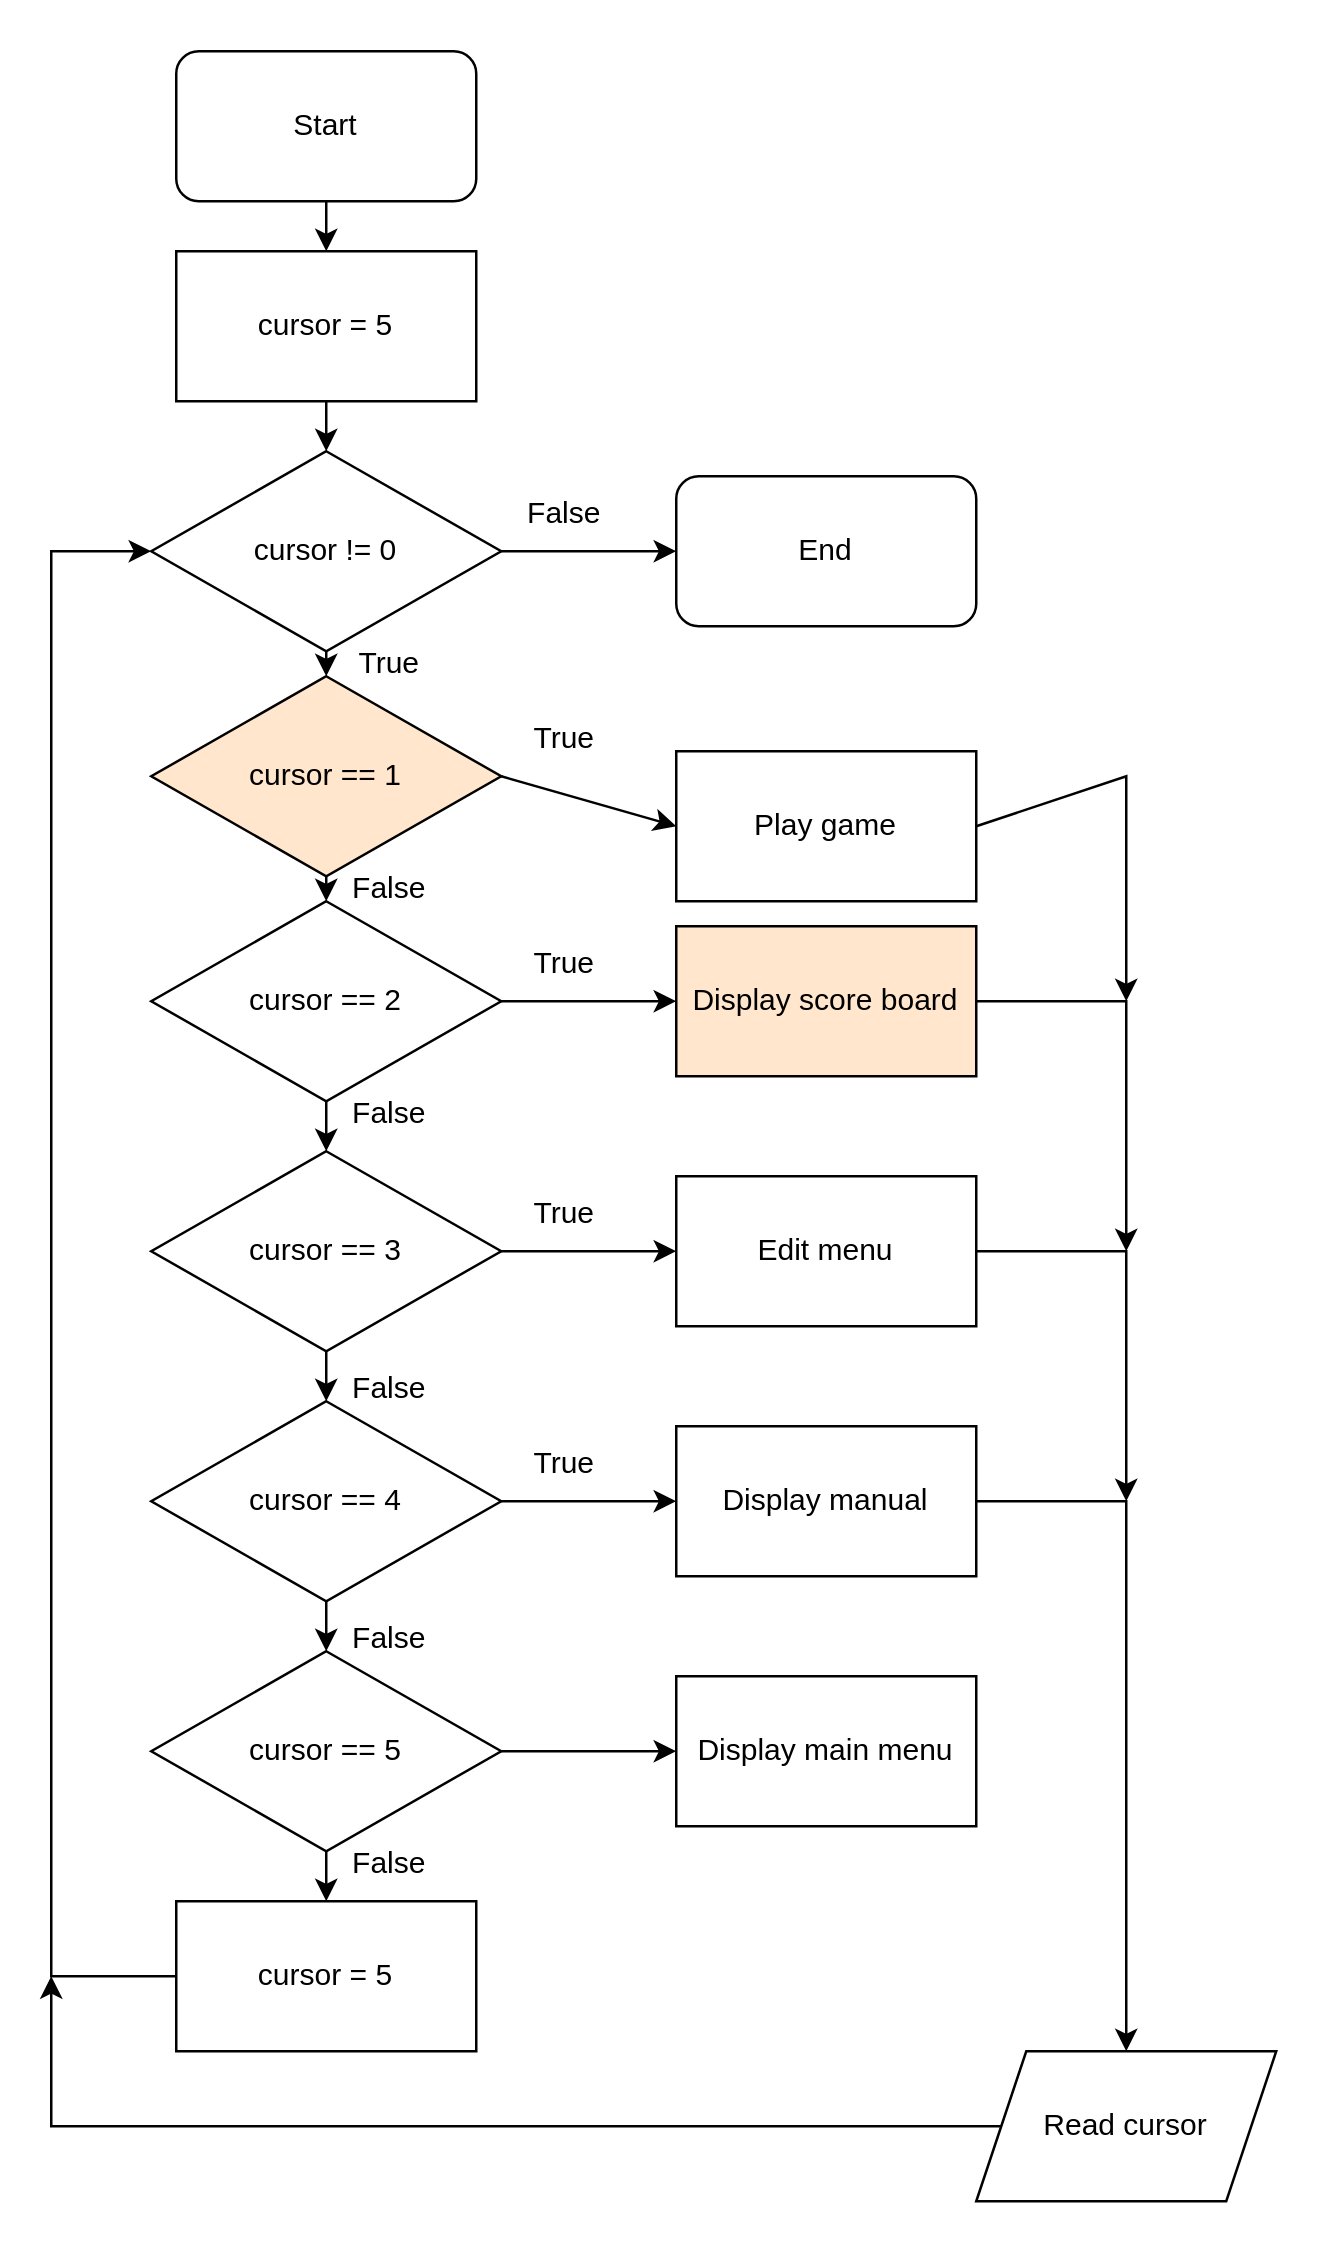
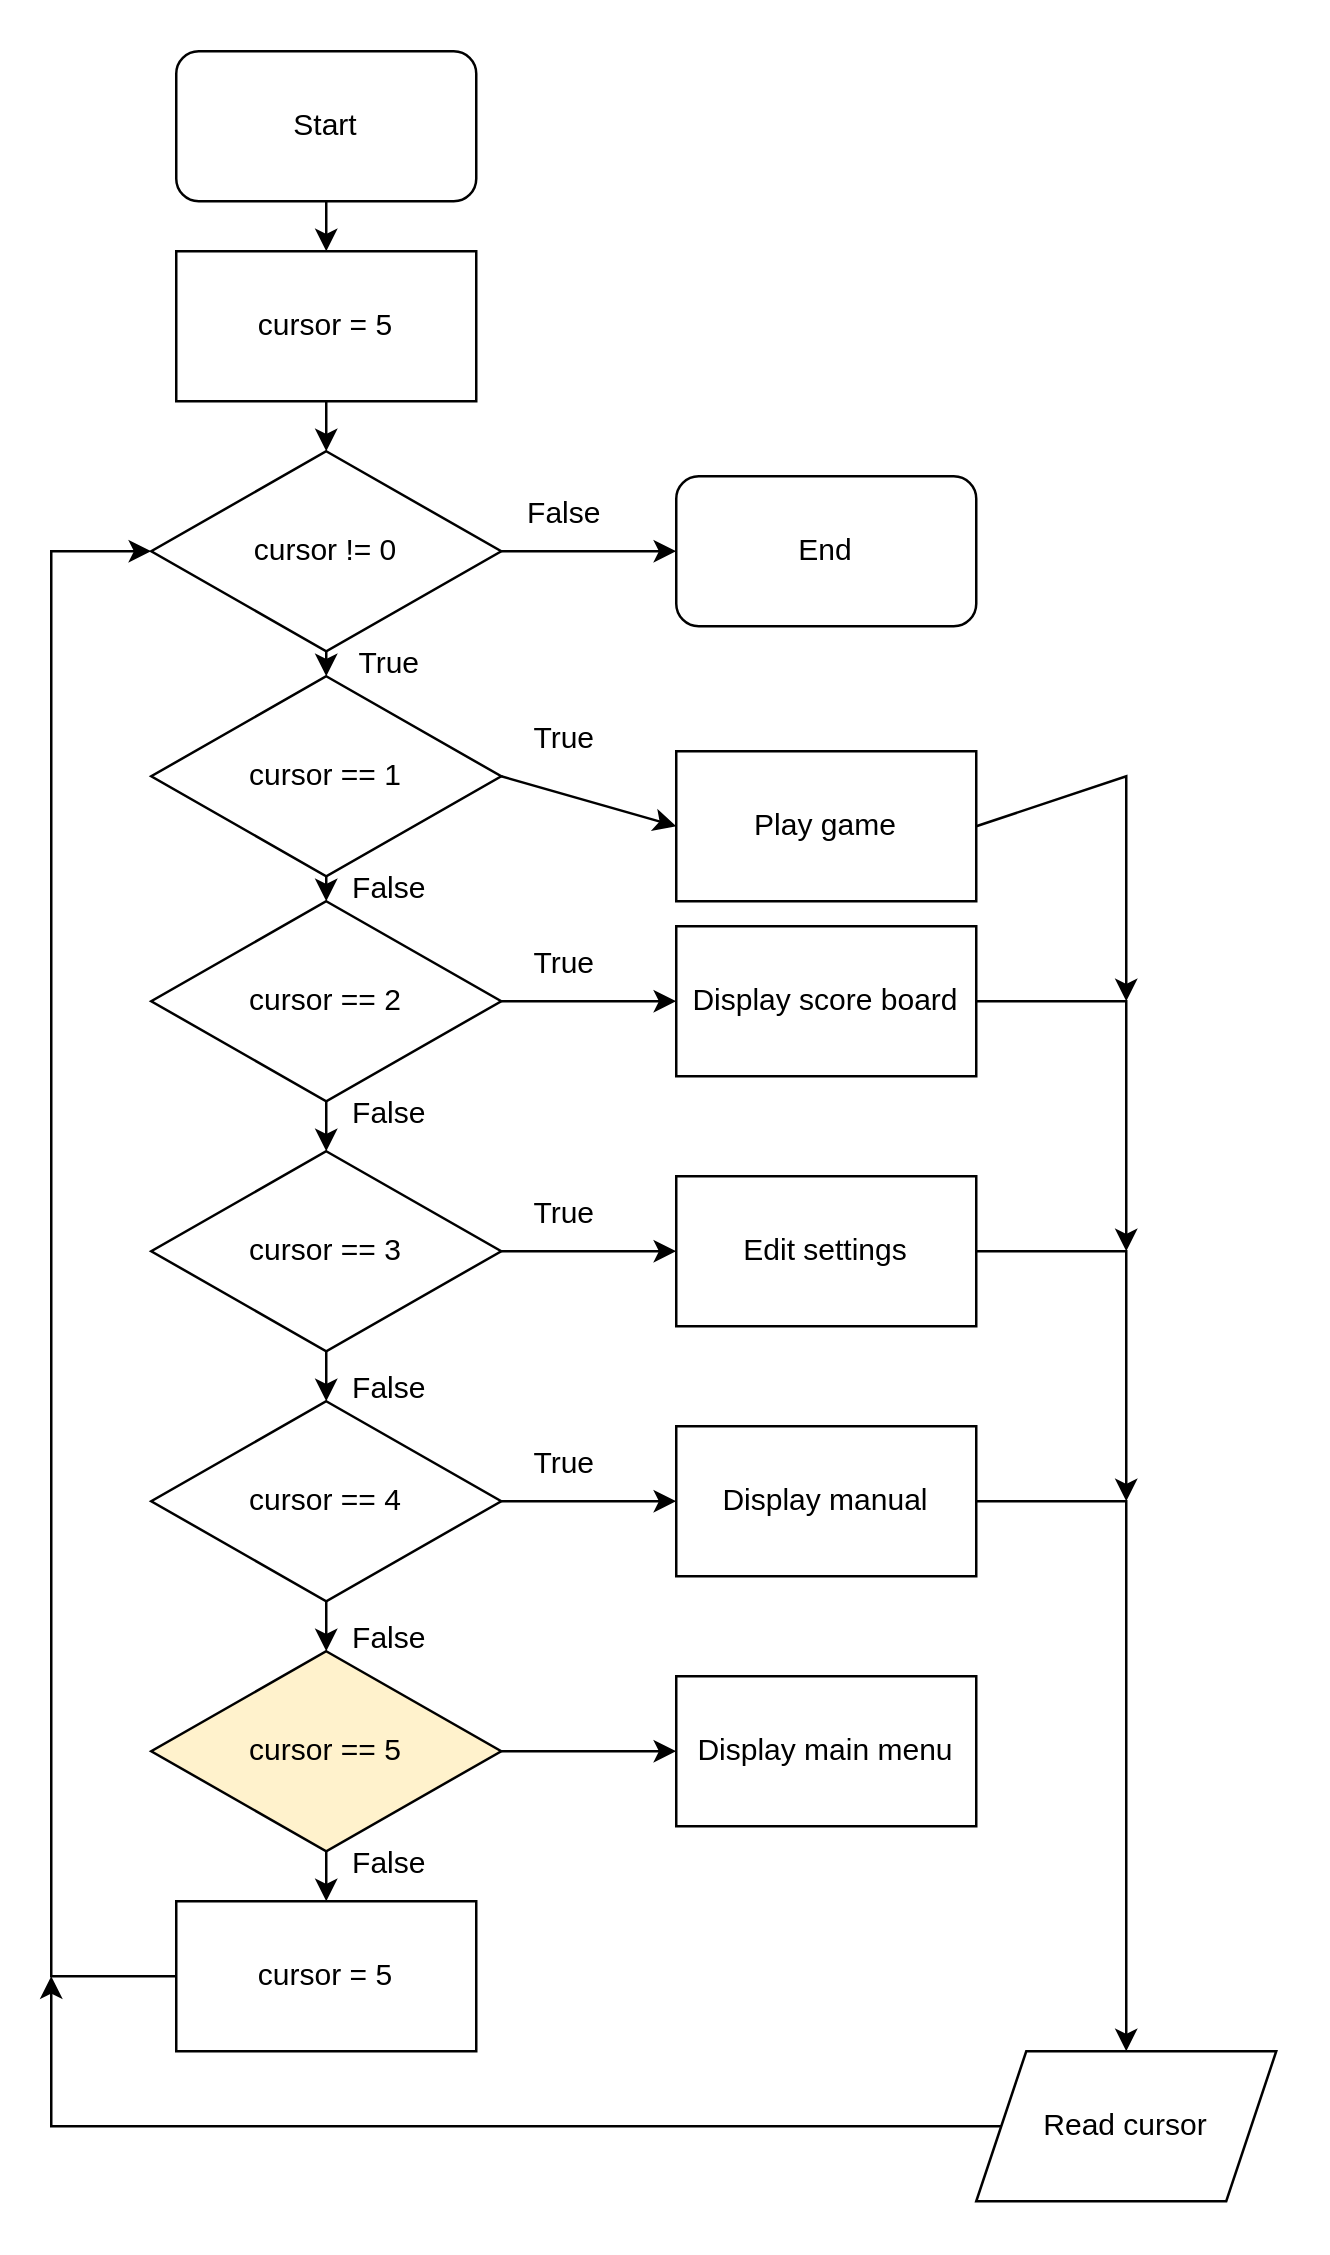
(326, 776) -> (326, 776)
(826, 1001) -> (826, 1001)
(826, 1251) -> (826, 1251)
(326, 1751) -> (326, 1751)
